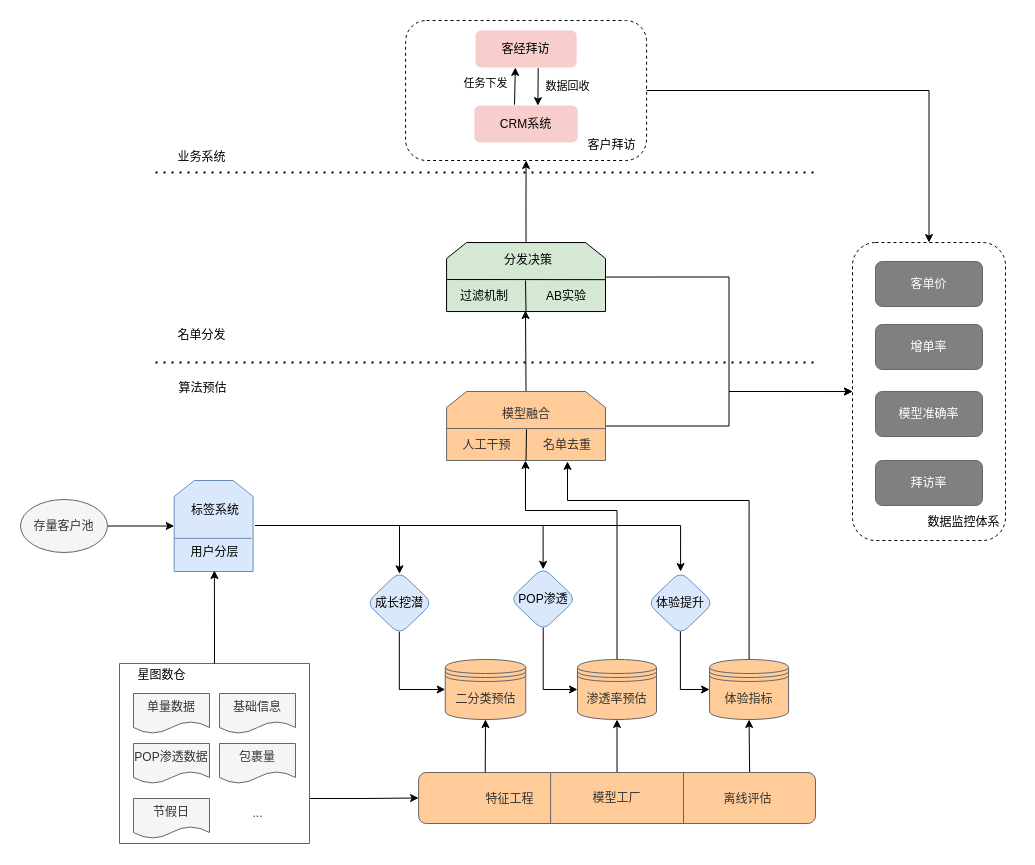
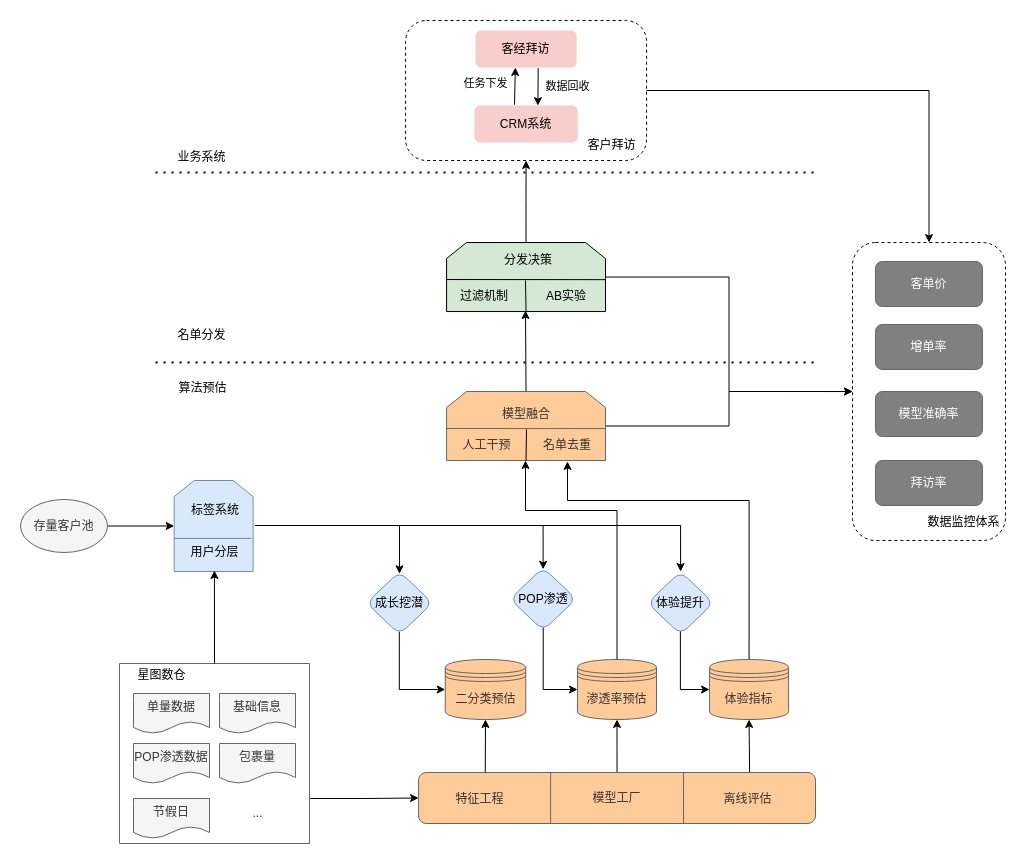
(510, 800) -> (480, 800)
